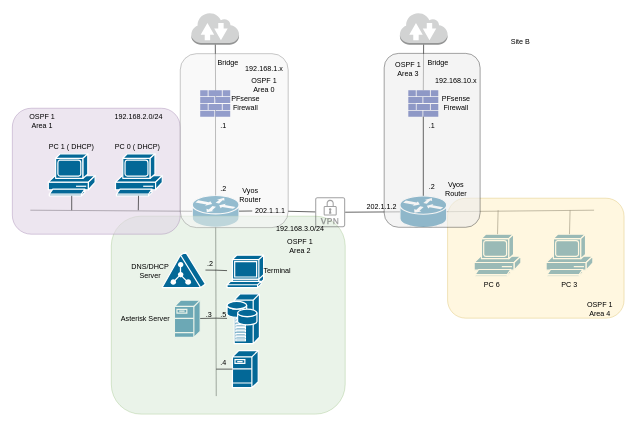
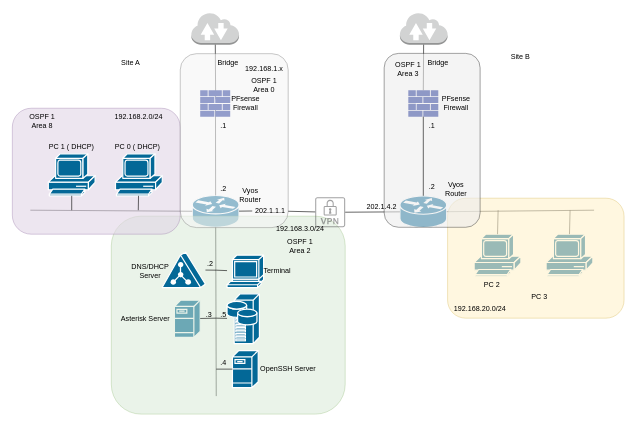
(521, 42) -> (521, 57)
none -> (131, 62)
(456, 80) -> none
(42, 122) -> (42, 122)
(382, 207) -> (382, 207)
(492, 285) -> (492, 285)
(570, 285) -> (540, 297)
none -> (480, 309)
(600, 309) -> none
none -> (288, 369)
